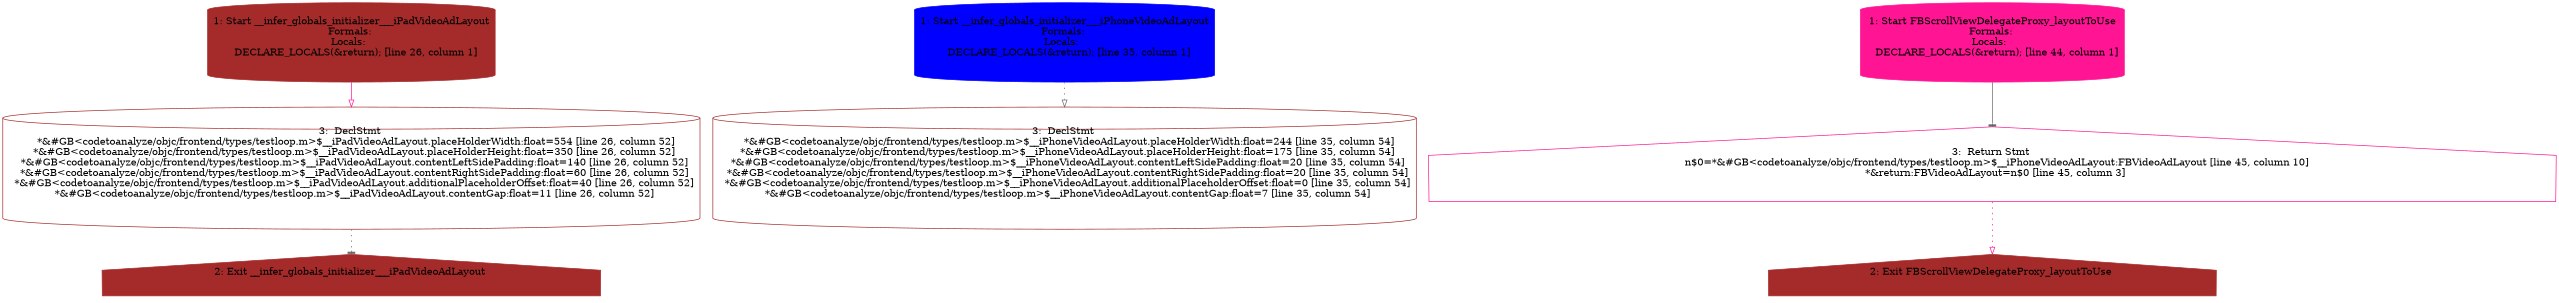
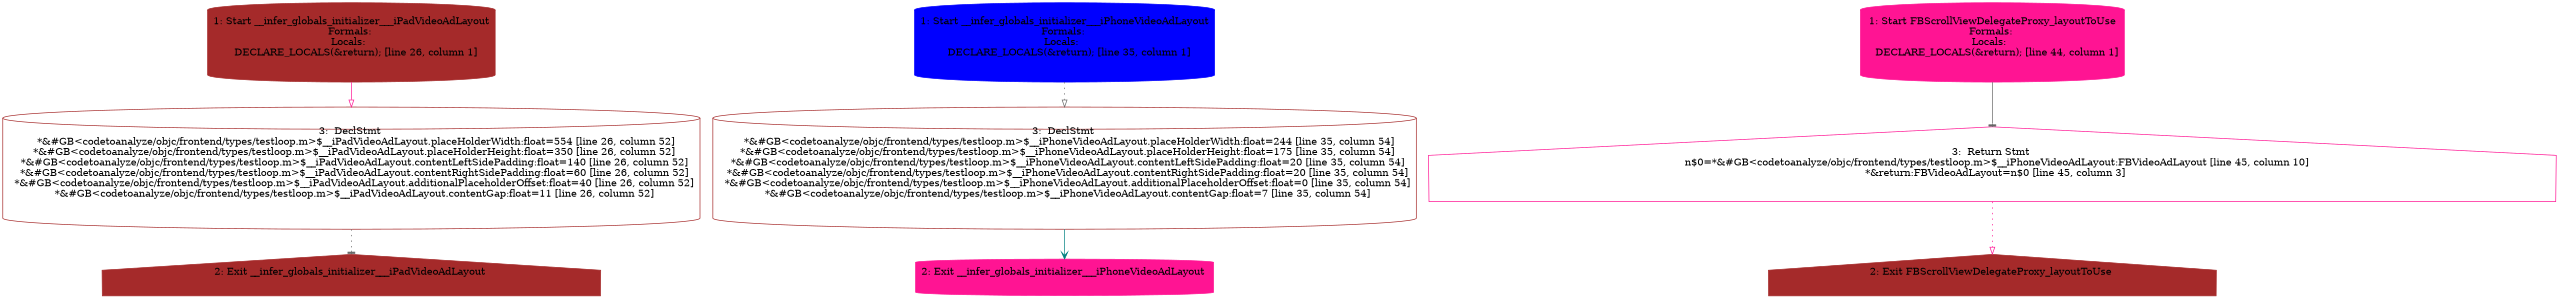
none -> (1065, 277)
